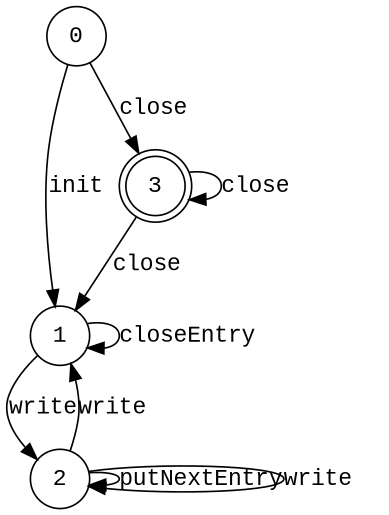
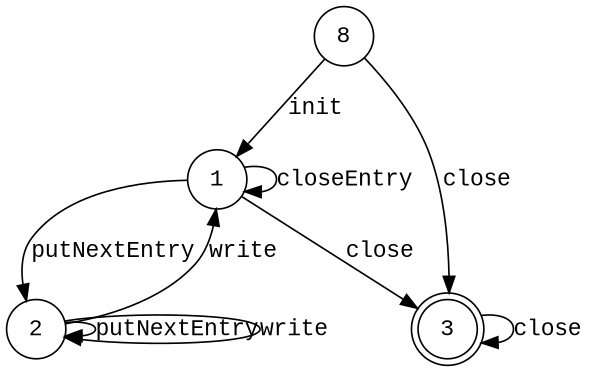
(76, 36) -> (344, 36)
(111, 257) -> (323, 248)
(44, 407) -> (114, 251)
